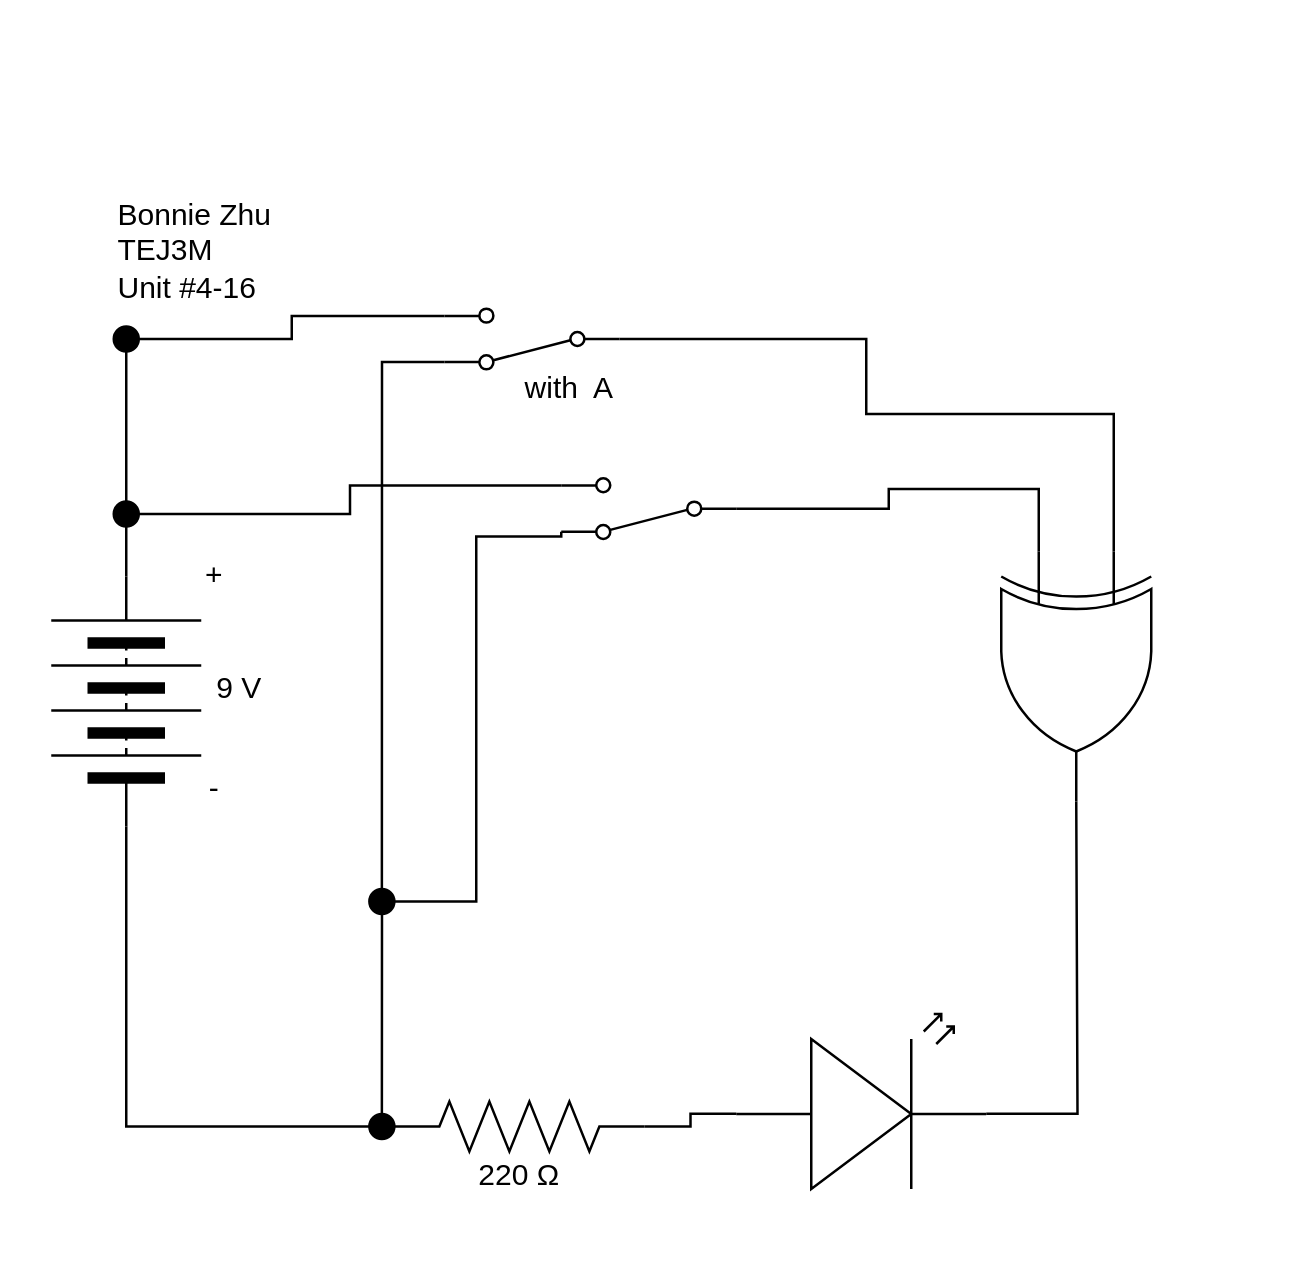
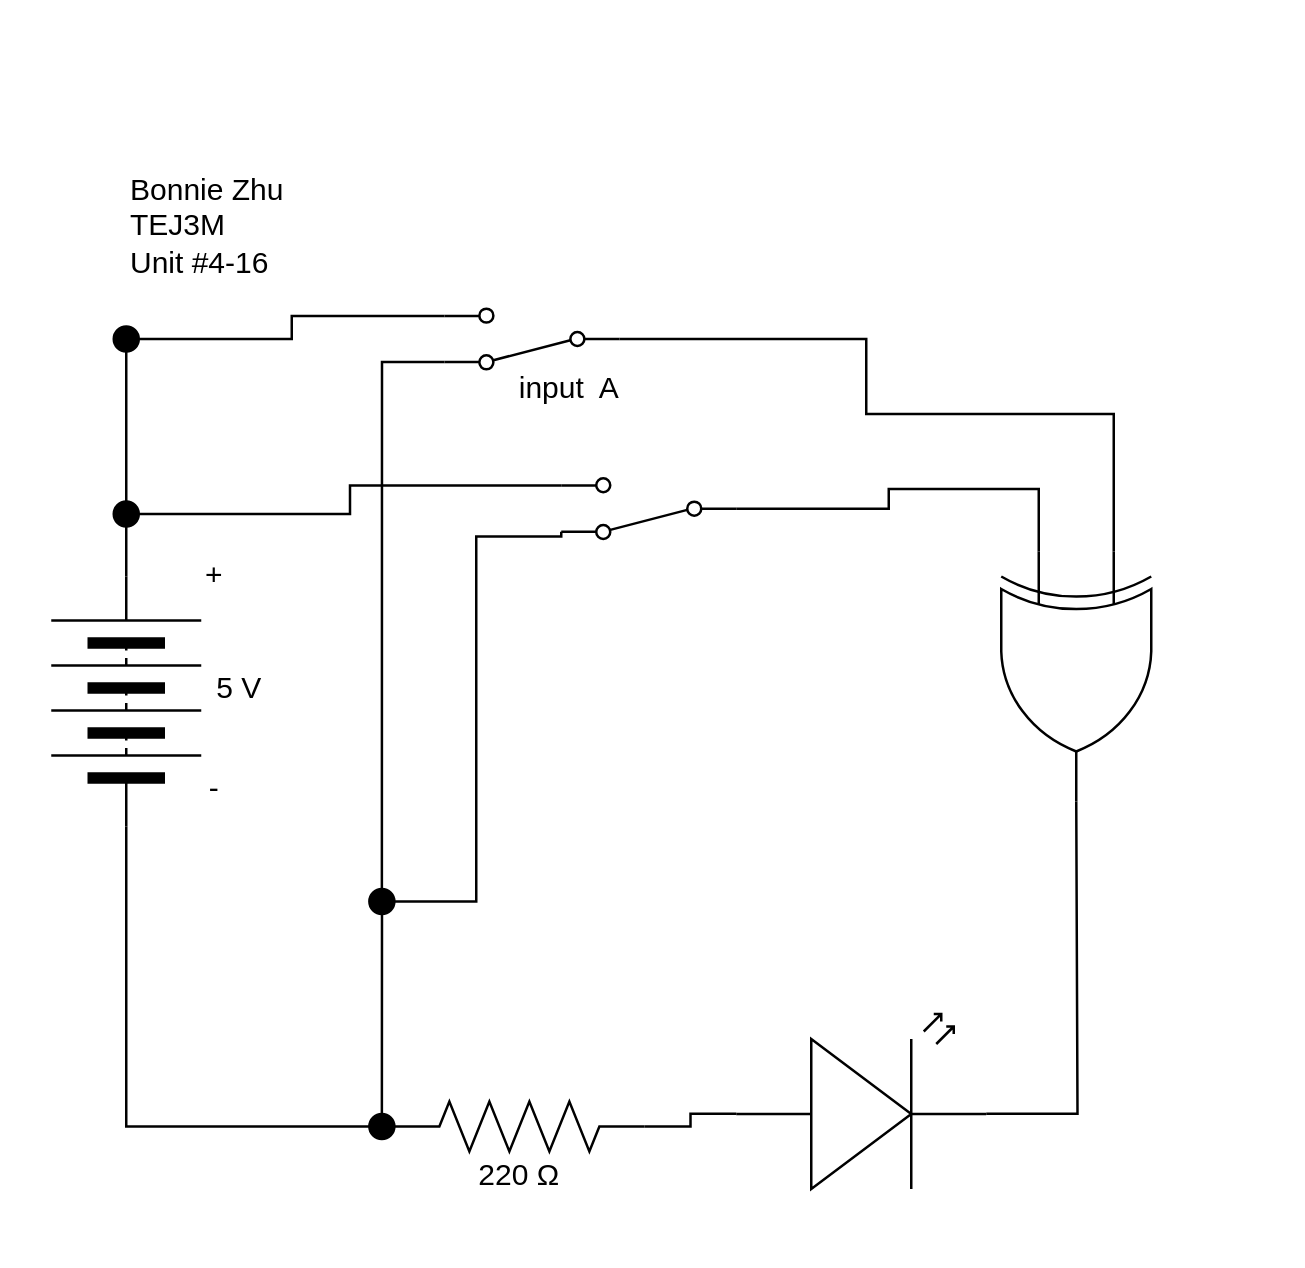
(214, 251) -> (226, 226)
(570, 389) -> (570, 389)
(240, 689) -> (240, 689)
